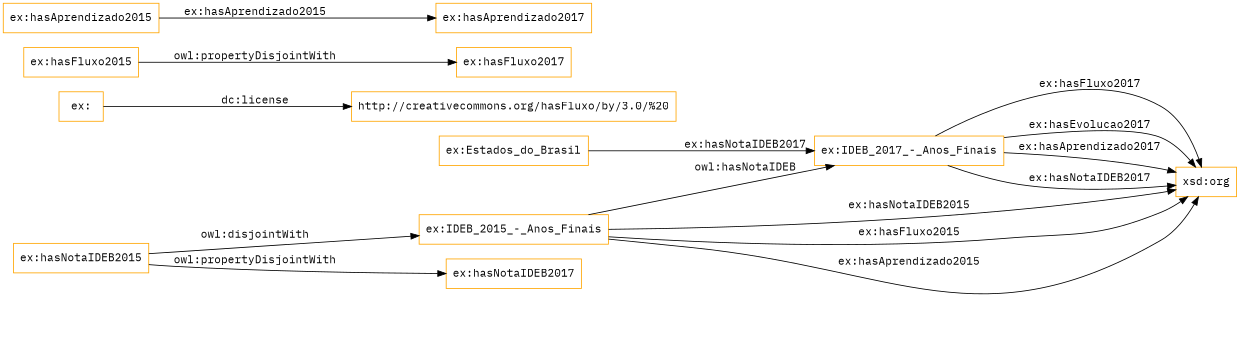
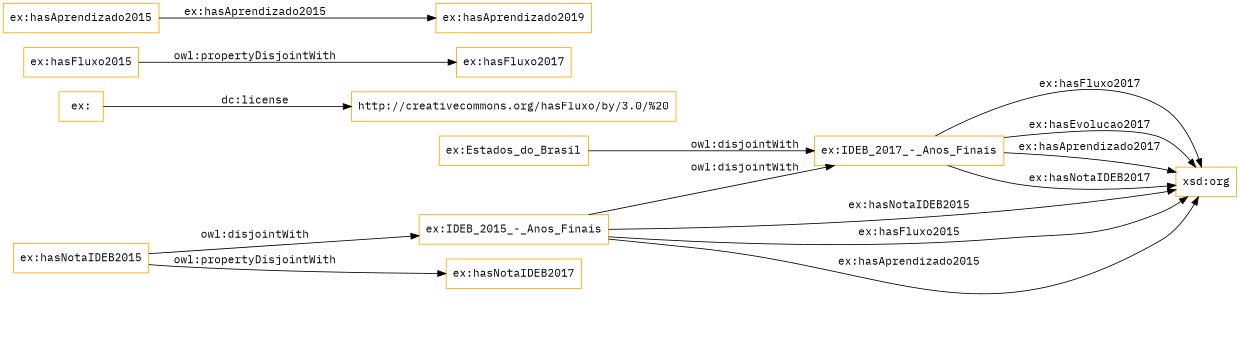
(514, 18) -> (514, 18)
(745, 145) -> (745, 145)
(745, 168) -> (745, 168)
